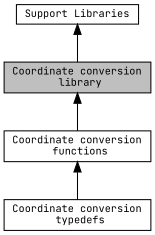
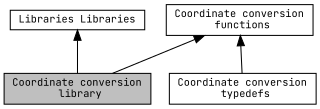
(77, 14) -> (77, 20)
(77, 117) -> (154, 56)
